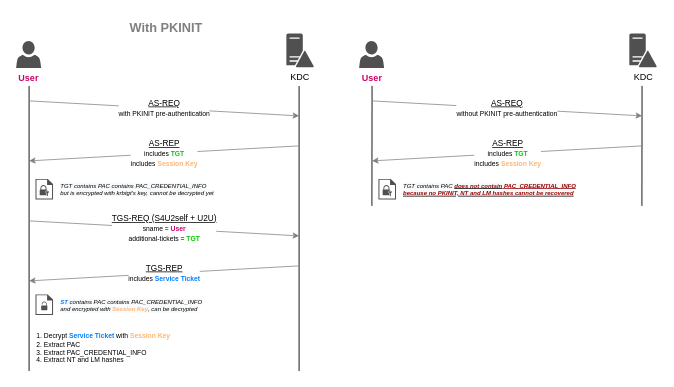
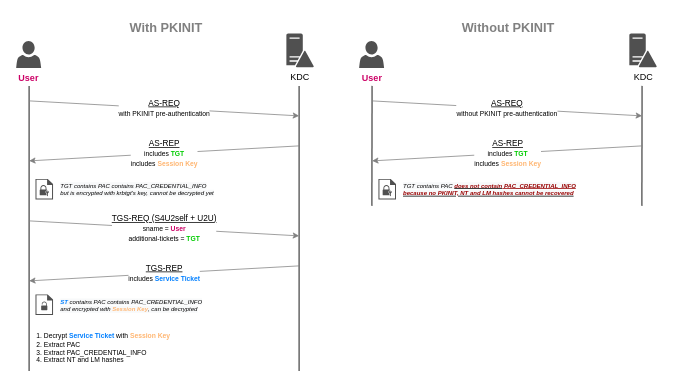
none -> (508, 28)
